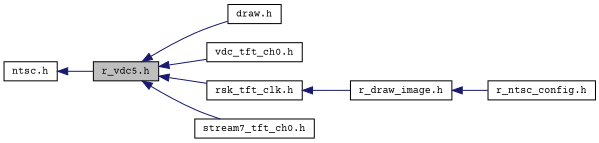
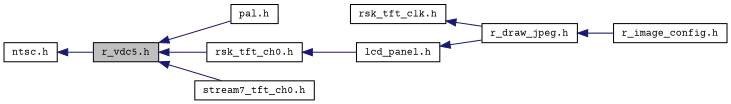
(255, 14) -> (255, 14)
(255, 52) -> (255, 52)
none -> (398, 52)
(188, 80) -> none
(401, 90) -> (530, 33)
(542, 90) -> (670, 33)
